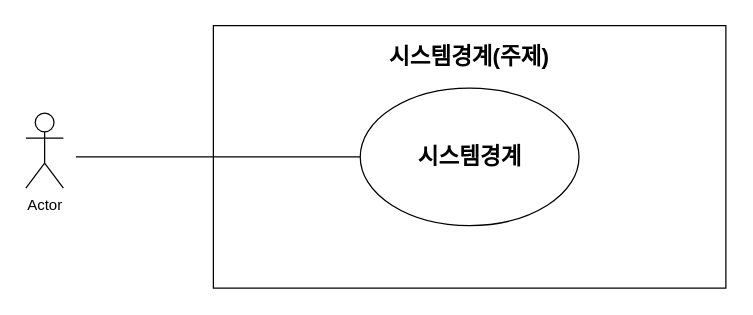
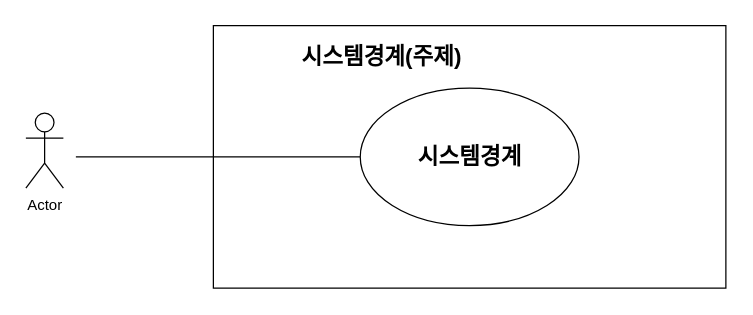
(469, 57) -> (382, 57)
